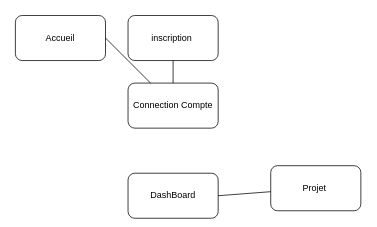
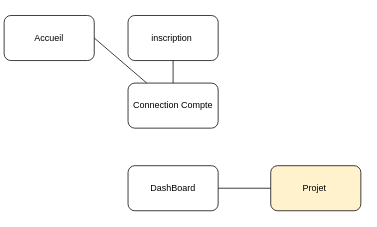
(60, 38) -> (49, 38)
(315, 188) -> (315, 188)
(173, 195) -> (173, 188)
